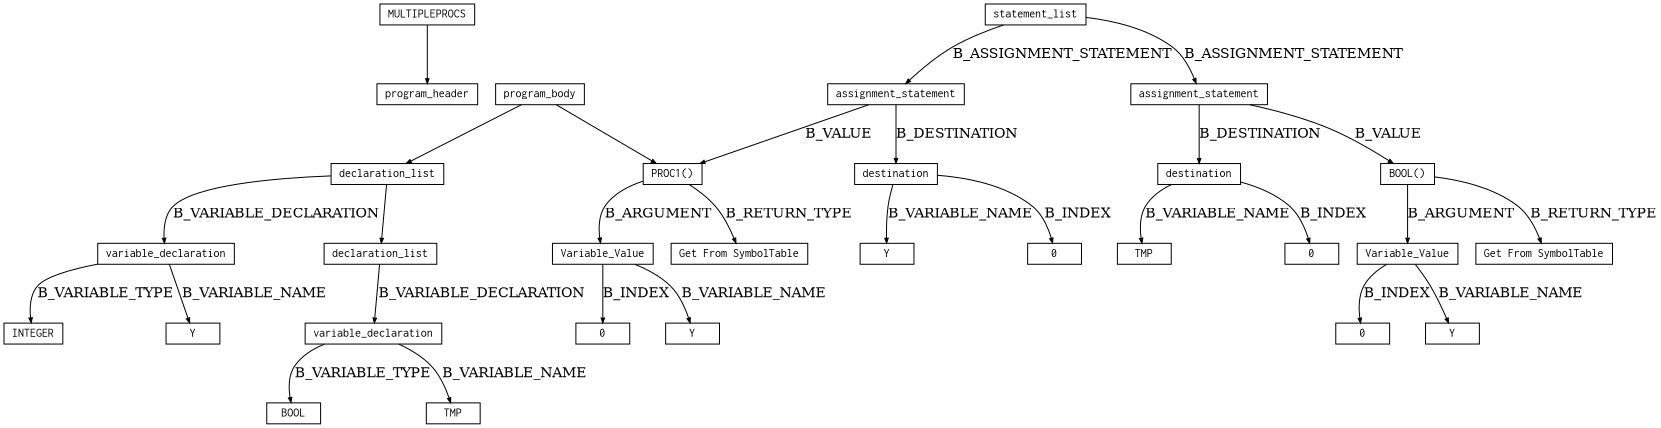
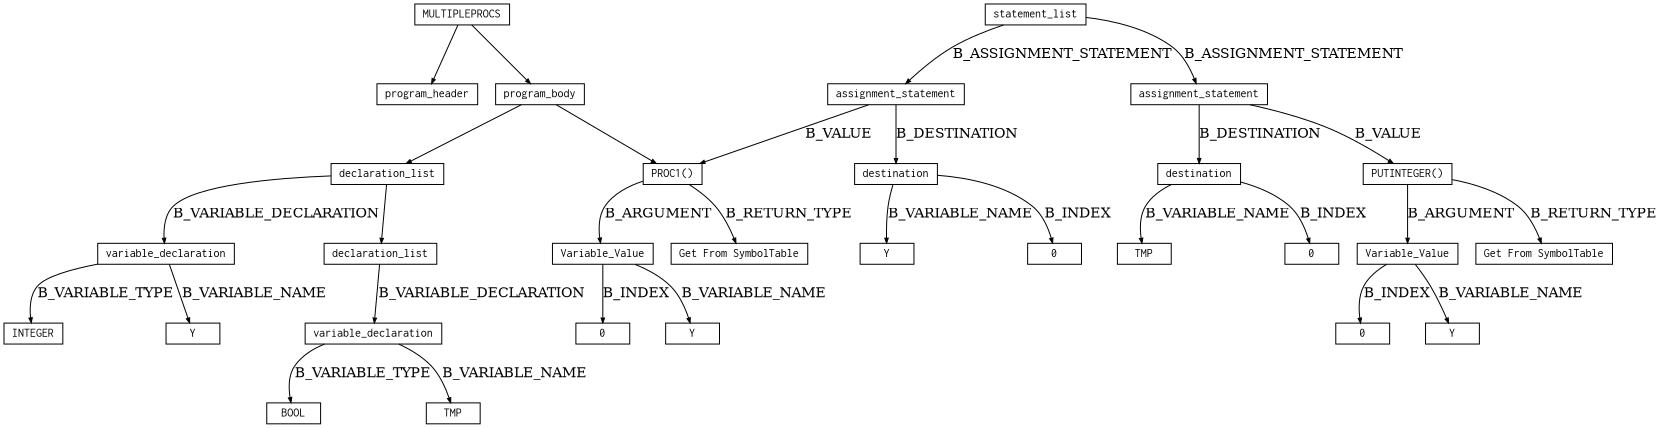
none -> (499, 52)
(1408, 174) -> (1408, 174)
